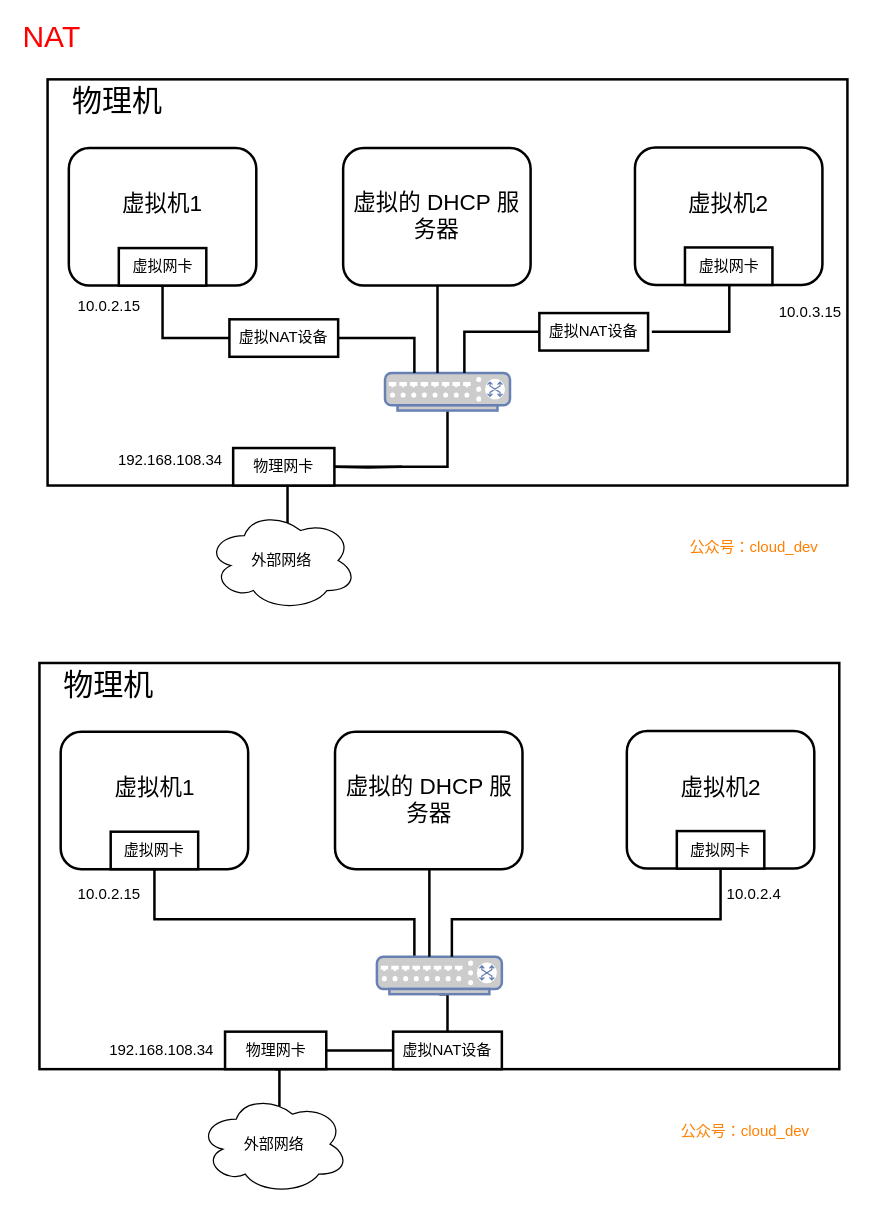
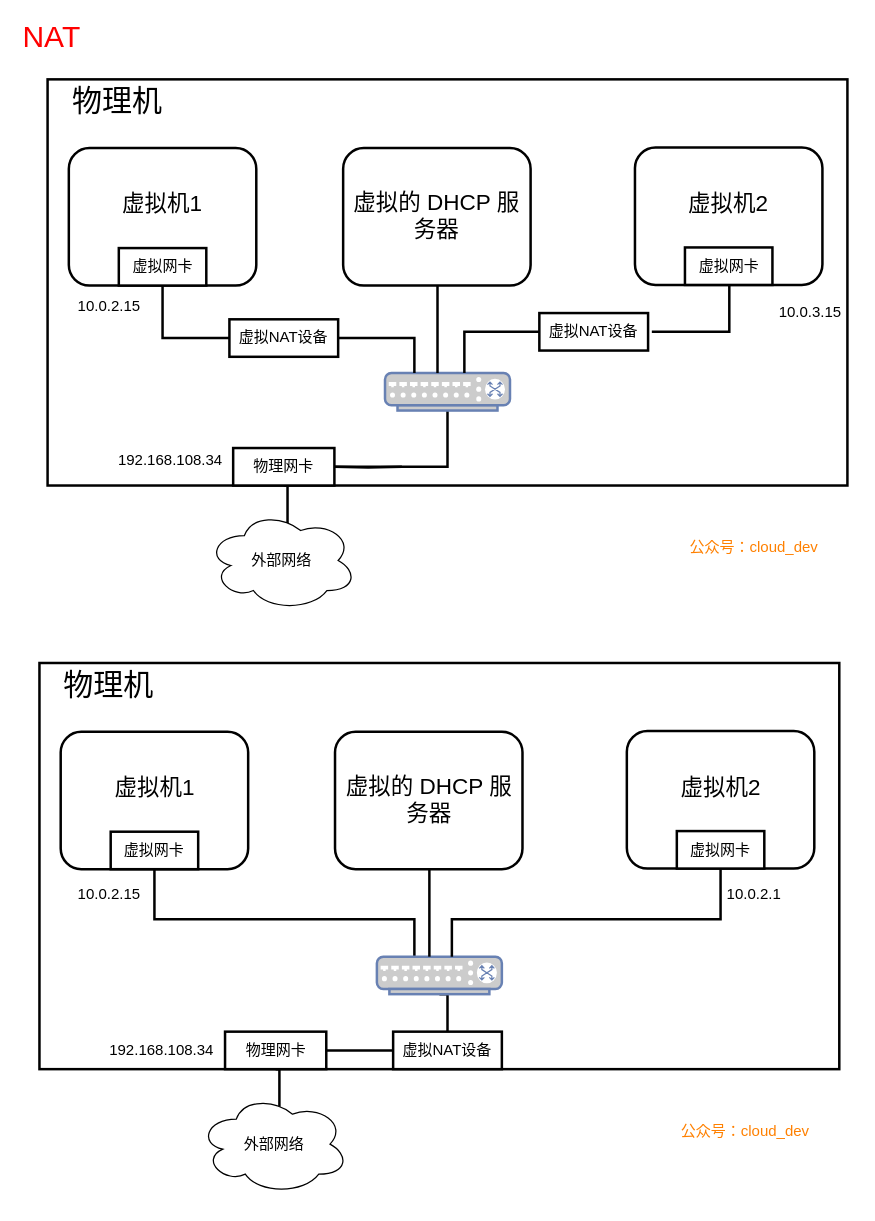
(754, 894) -> (754, 894)
